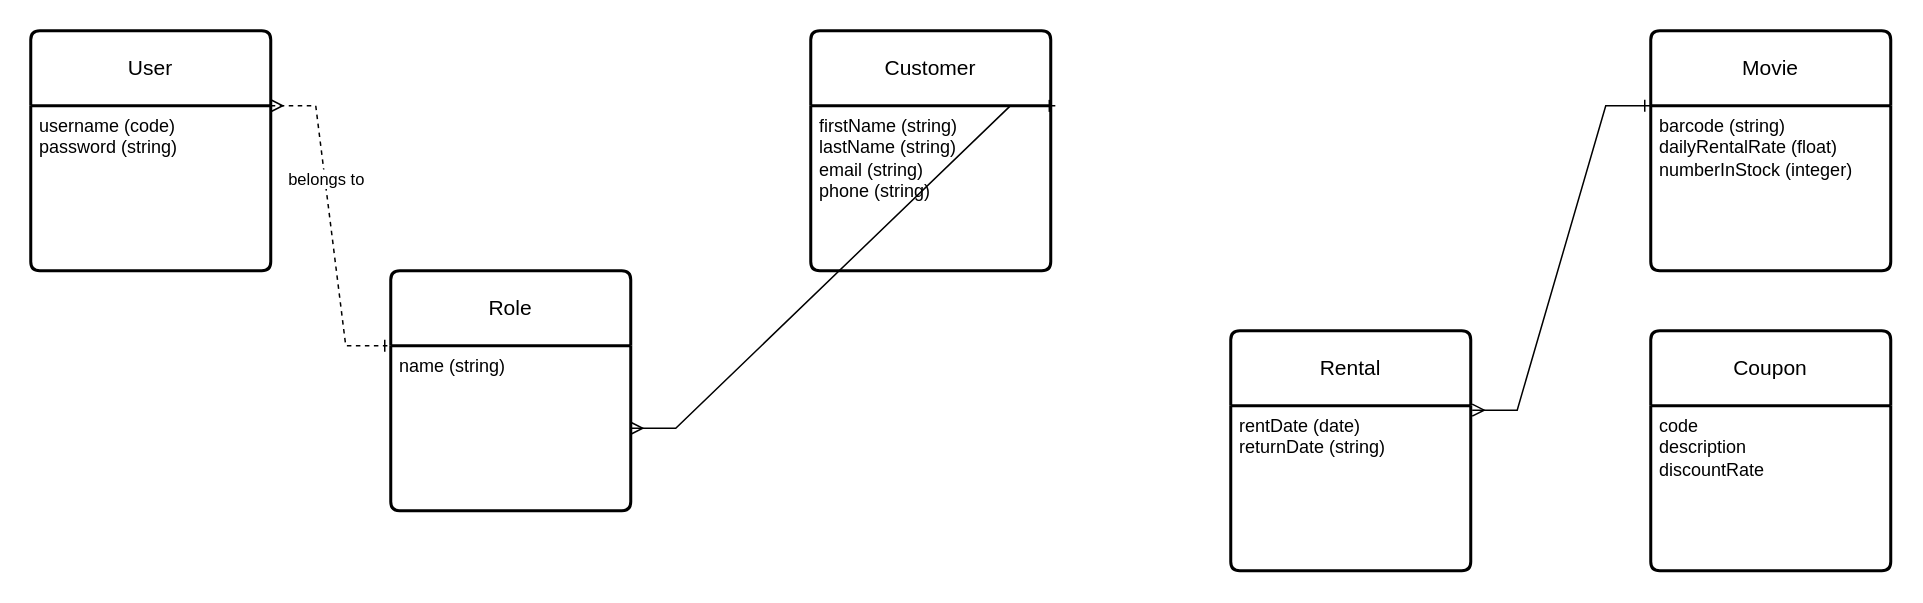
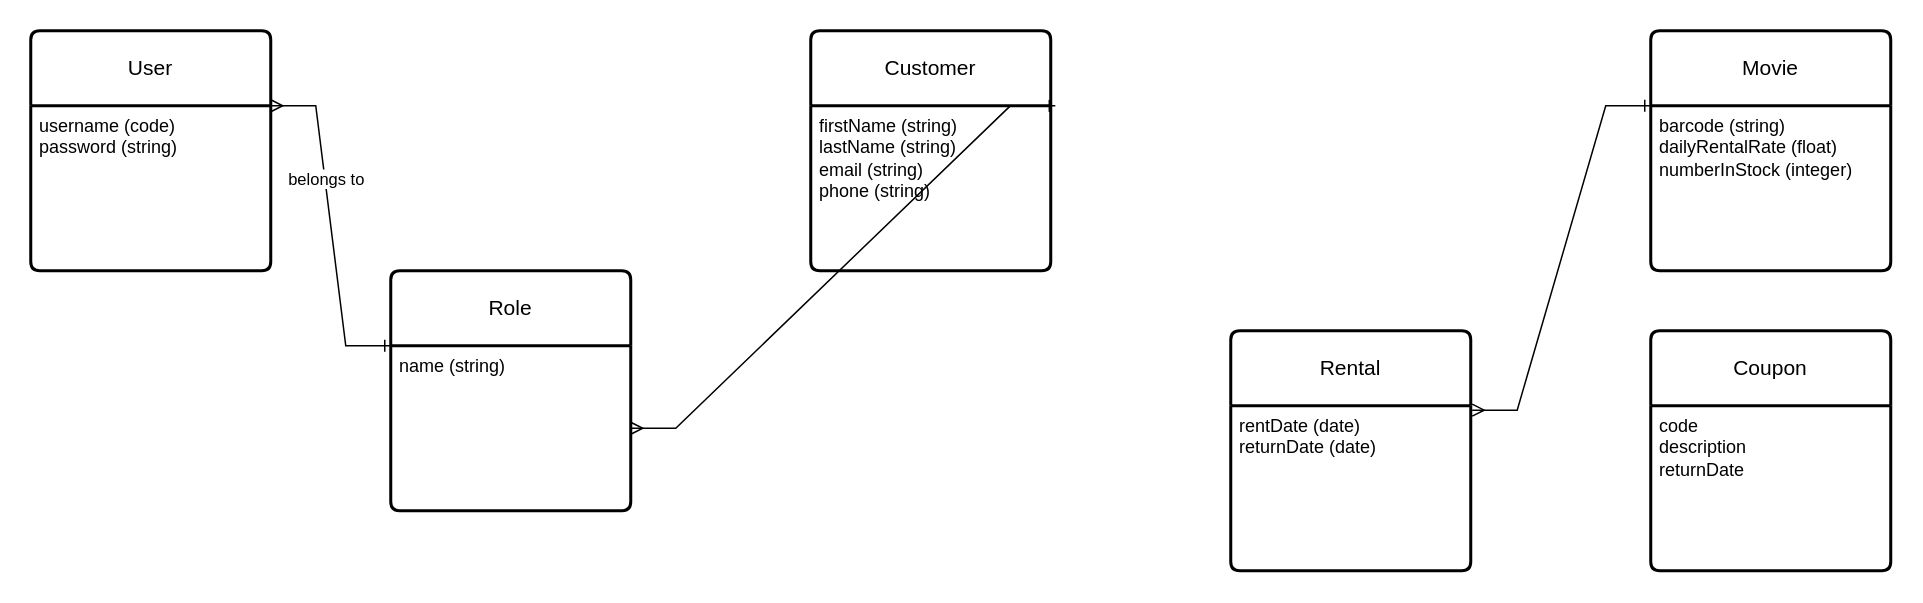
(339, 288) -> (339, 288)
(1331, 438) -> (1323, 438)
(1718, 449) -> (1711, 449)
